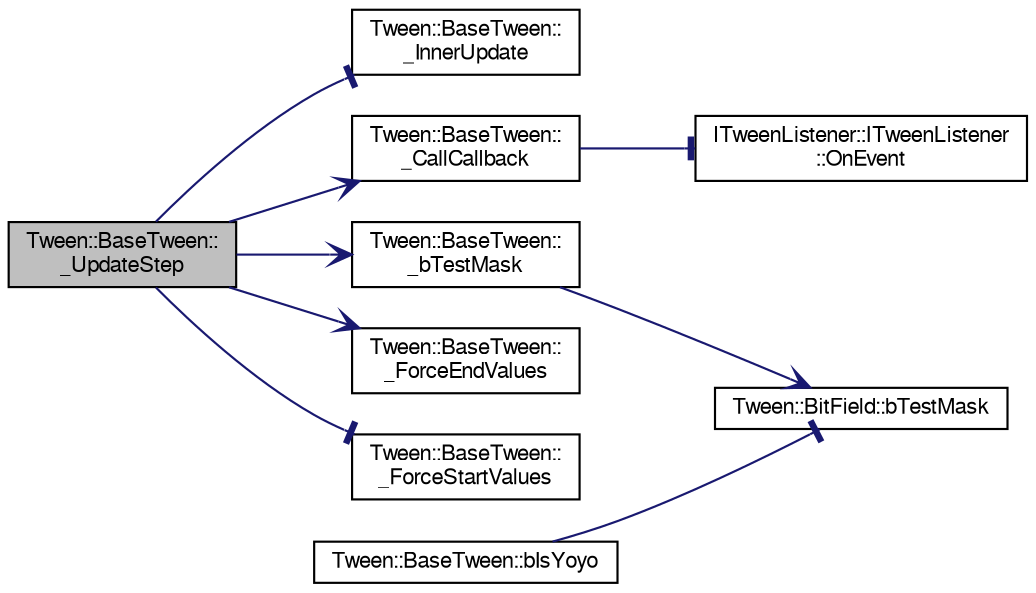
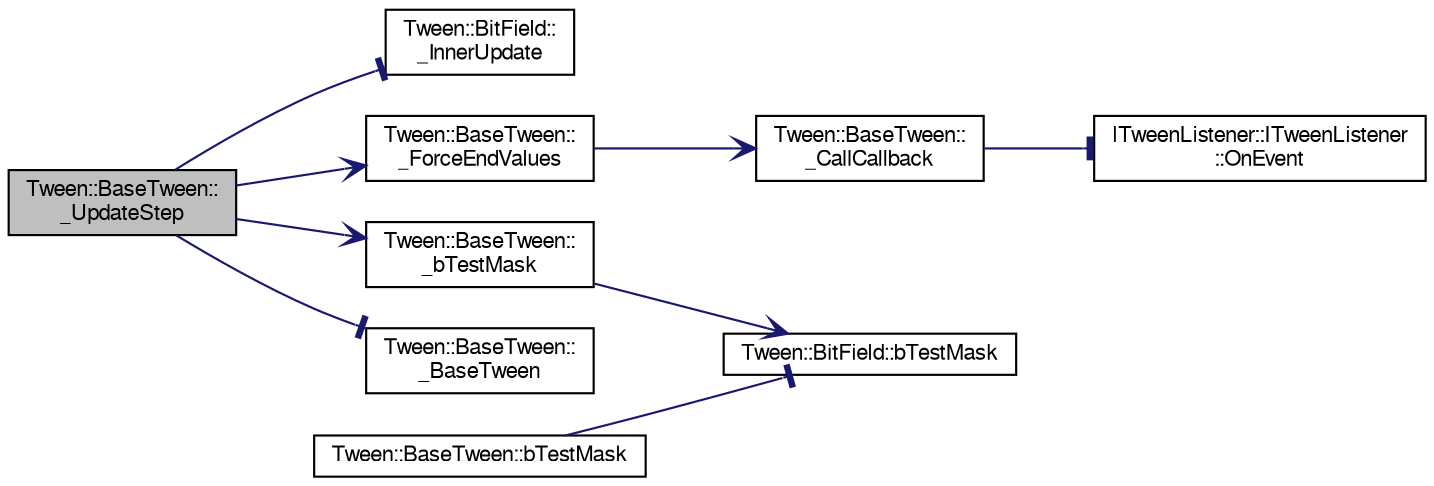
(466, 42) -> (480, 42)
(284, 205) -> (664, 148)
(466, 467) -> (480, 361)
(466, 562) -> (480, 456)
